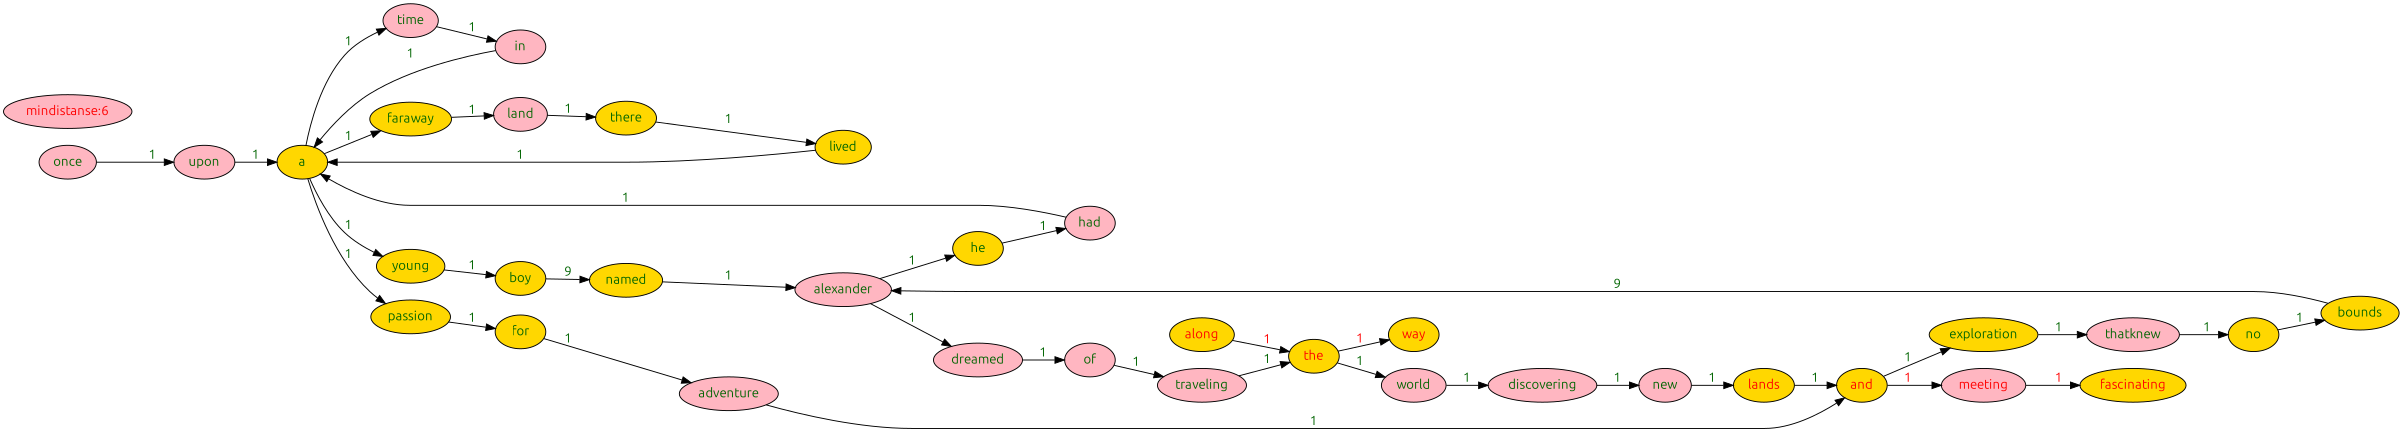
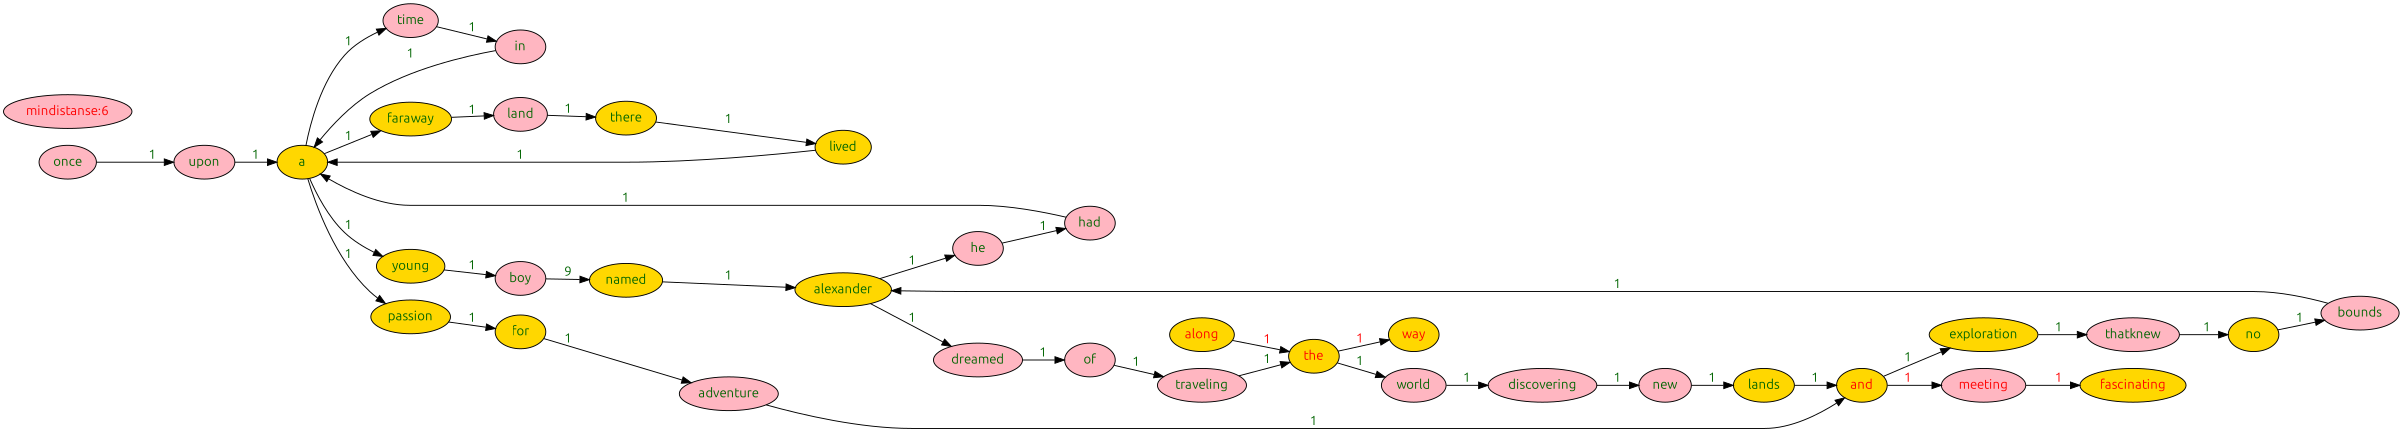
(978, 248) -> (978, 248)
(520, 278) -> (520, 278)
(1618, 285) -> (1618, 285)
(843, 290) -> (843, 290)
(2360, 313) -> (2360, 313)
(1764, 385) -> (1764, 385)
